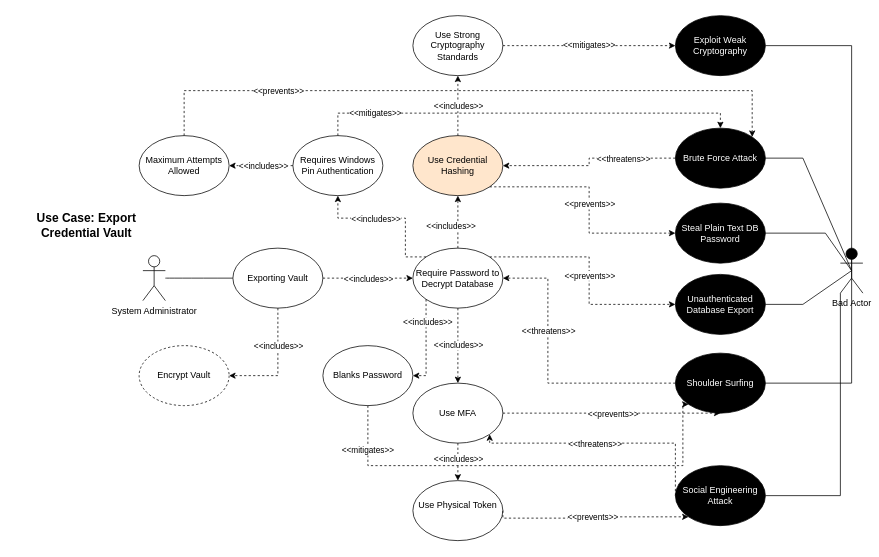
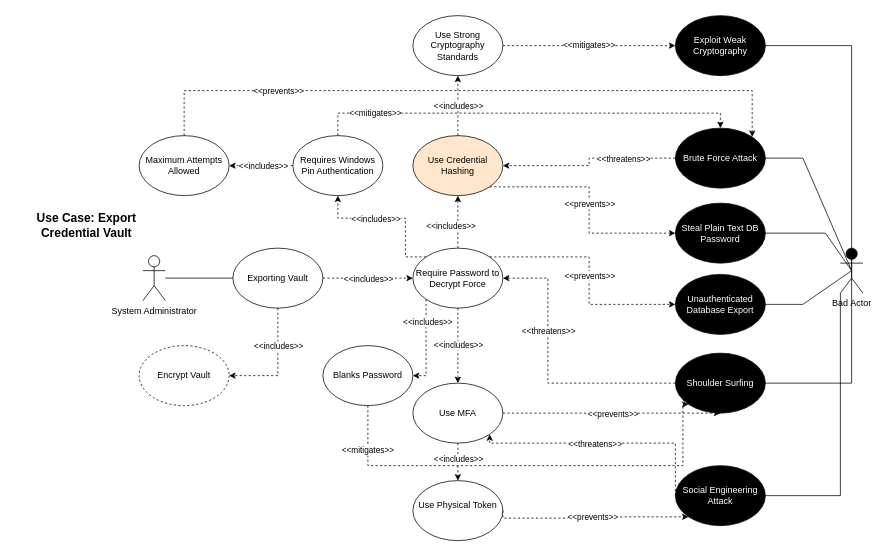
(458, 278) -> (458, 278)
